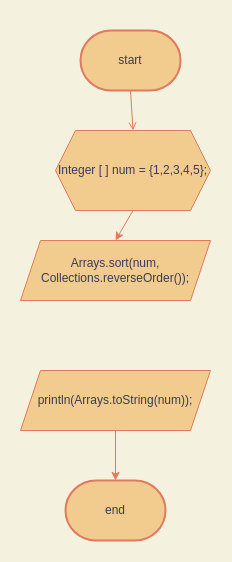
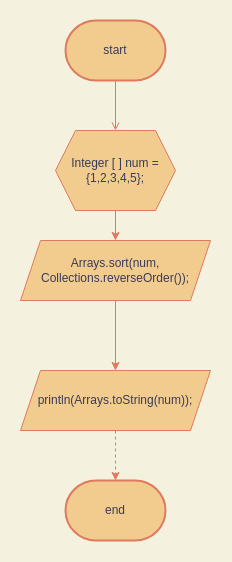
(131, 61) -> (116, 51)
(133, 171) -> (116, 171)
none -> (116, 332)
(116, 452) -> (116, 452)
